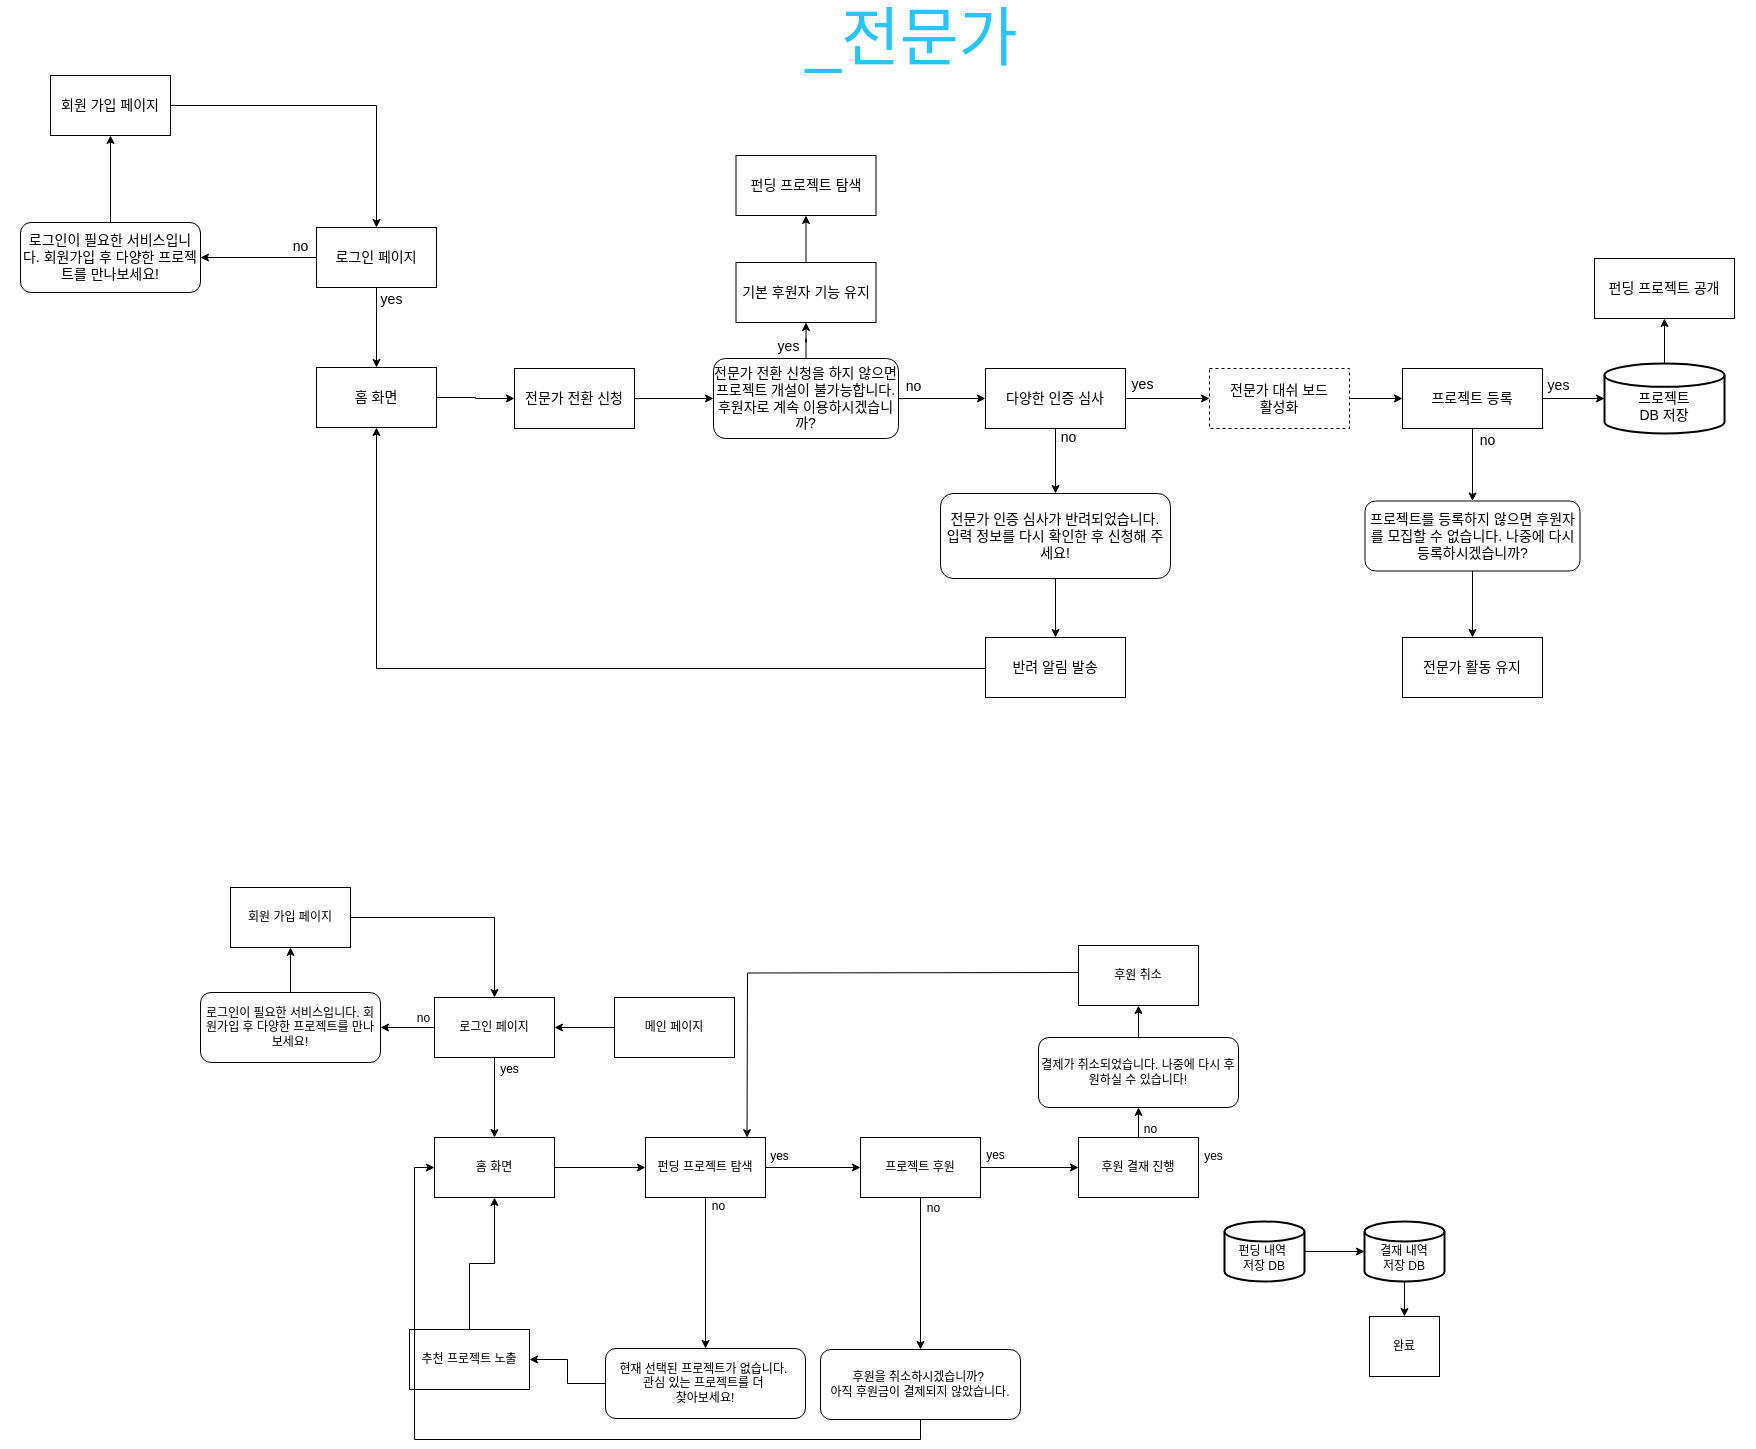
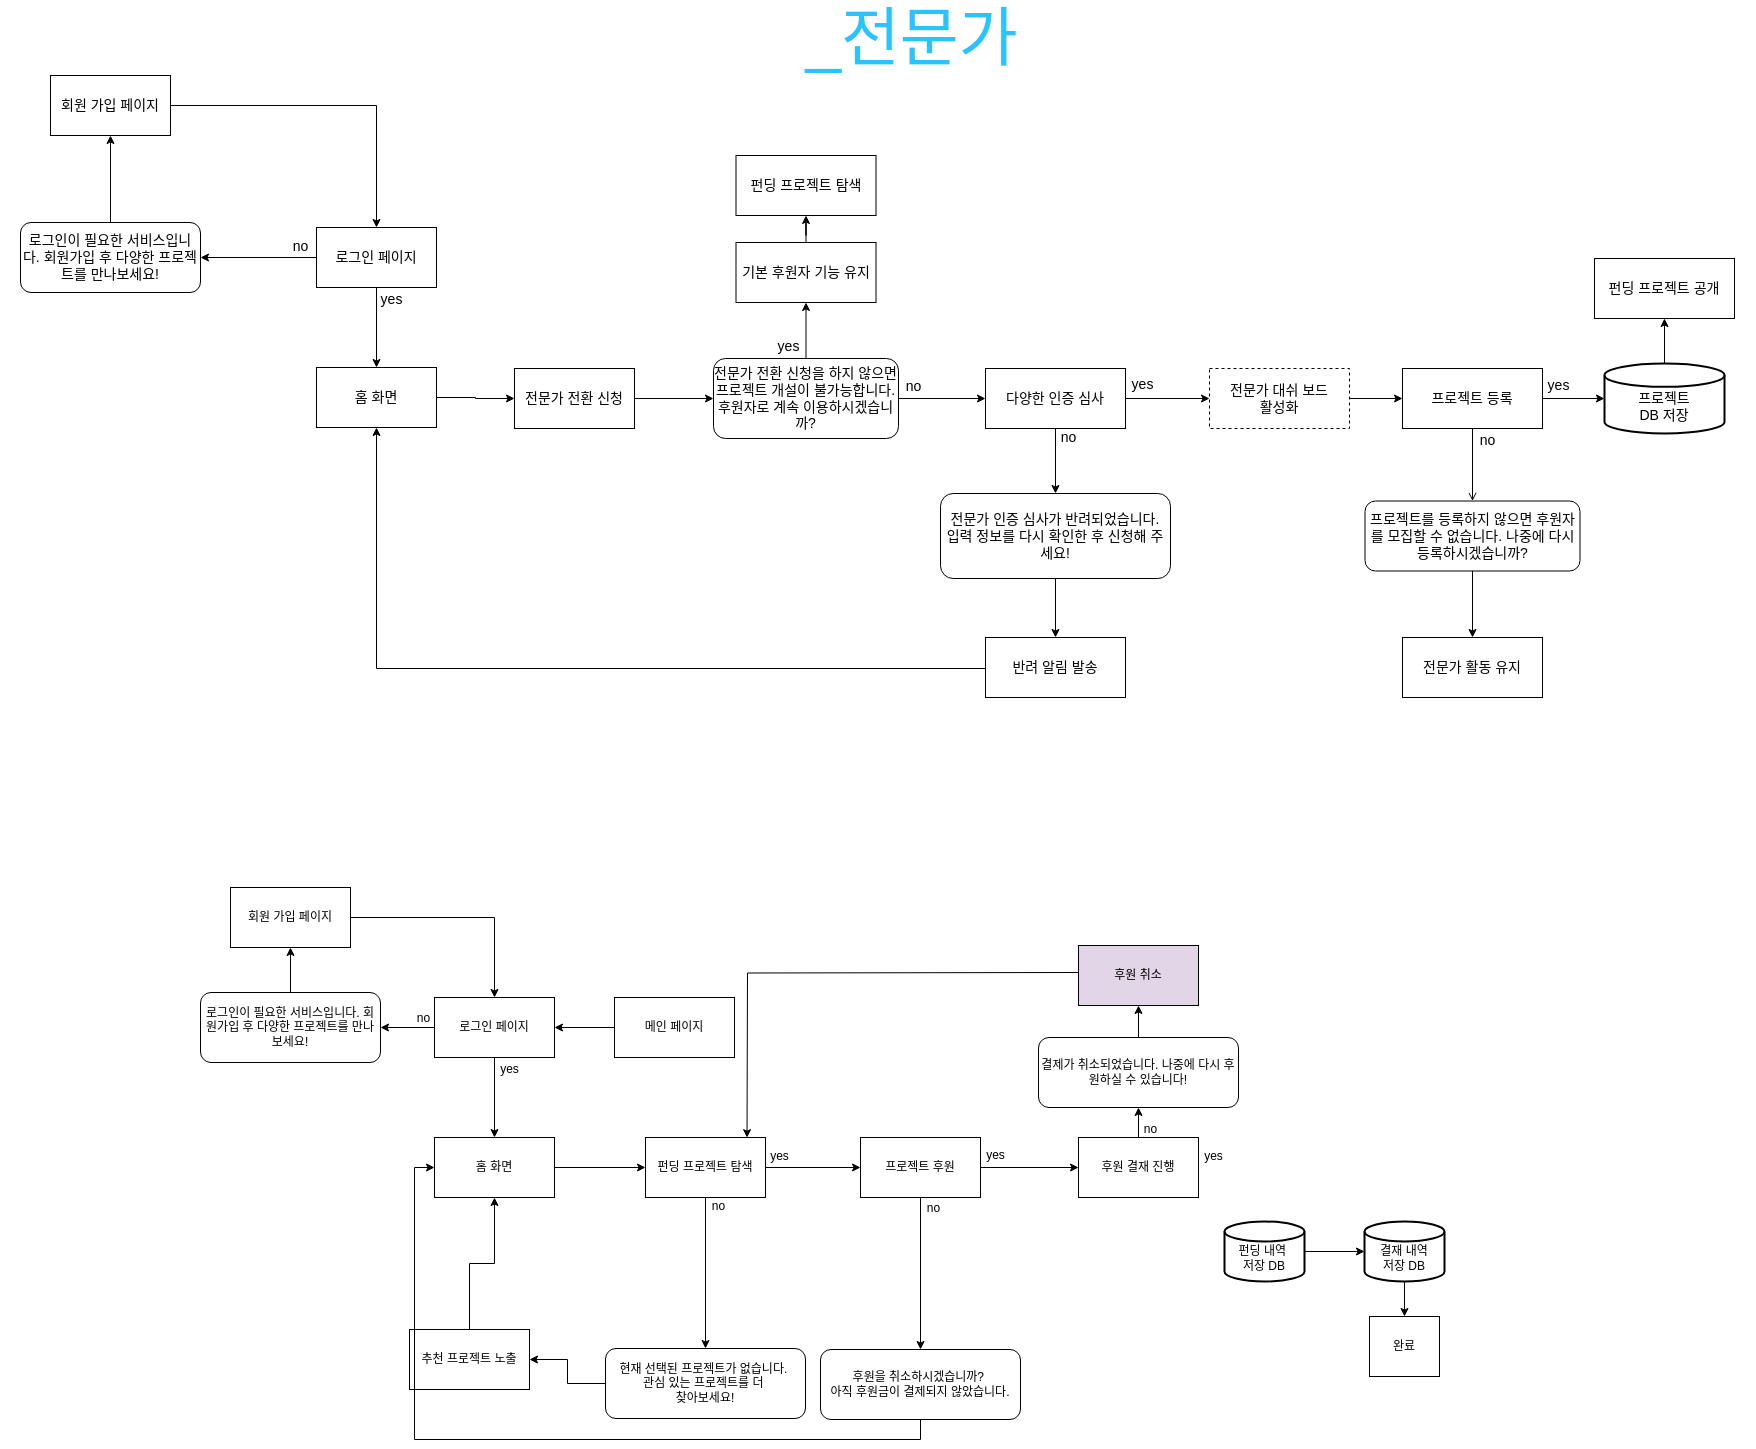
(806, 293) -> (806, 273)
(1473, 493) -> (1473, 494)
(1139, 976) -> (1139, 976)
